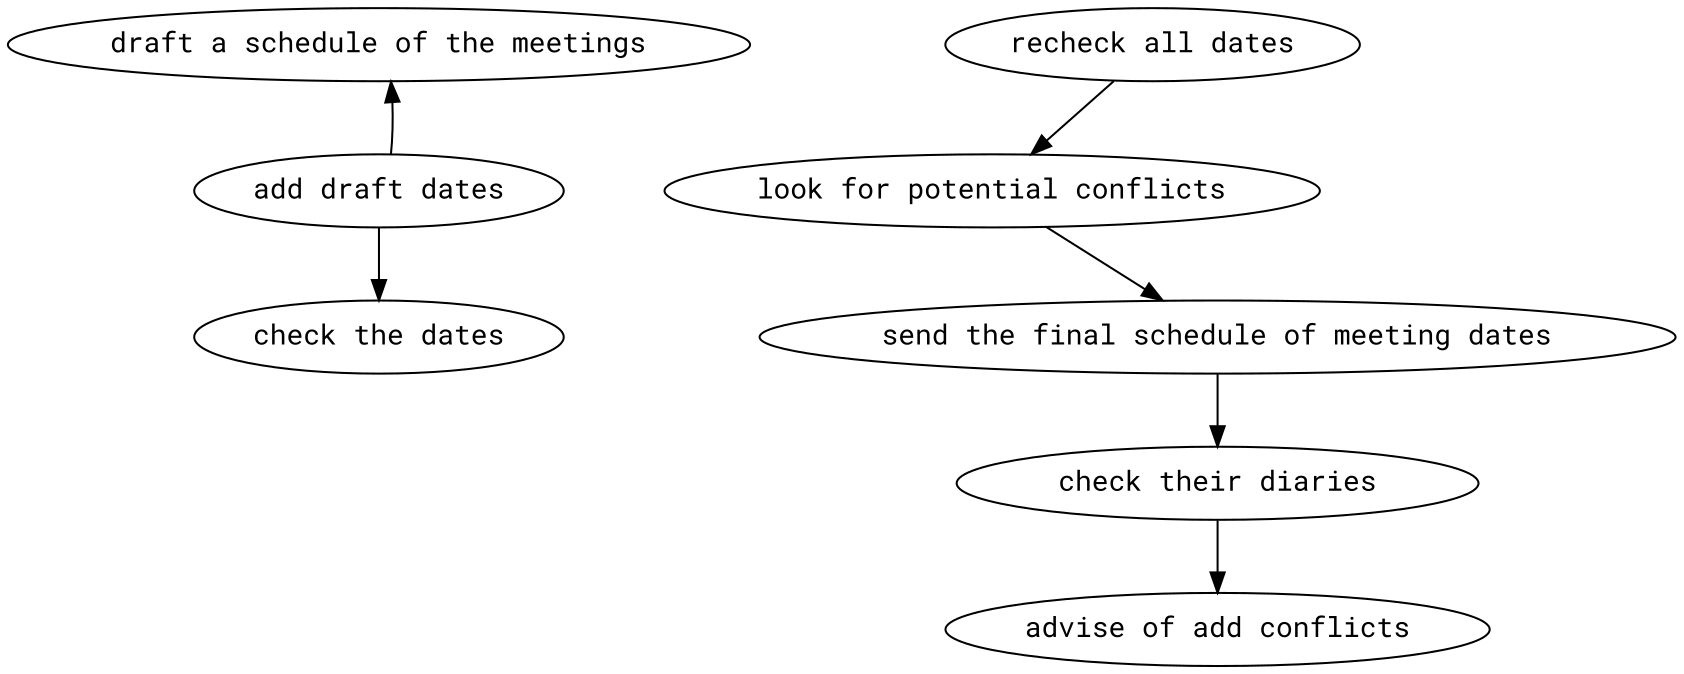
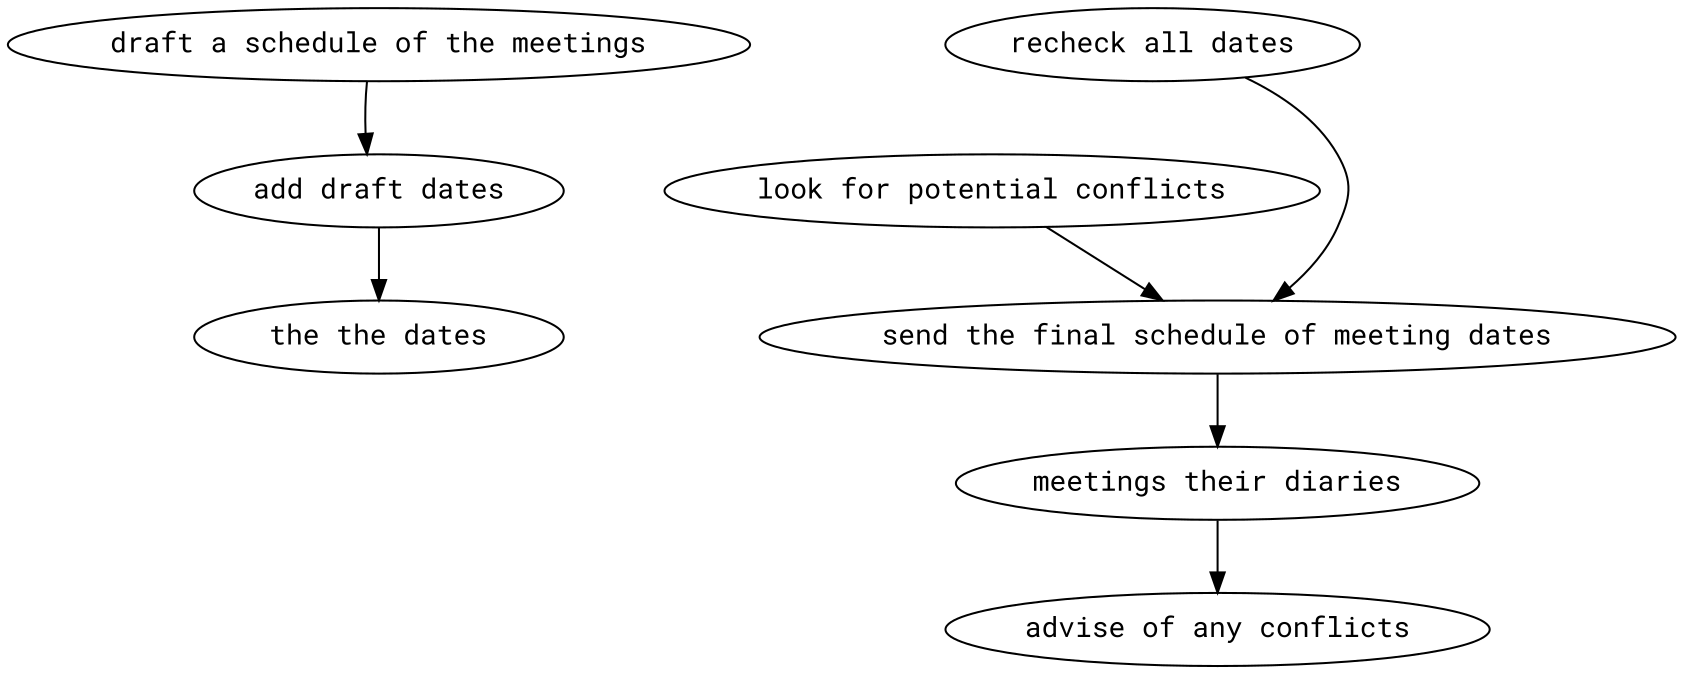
(1080, 111) -> (1344, 169)
(393, 128) -> (365, 108)
(379, 337) -> (379, 337)
(1218, 483) -> (1218, 483)
(1218, 629) -> (1218, 629)
